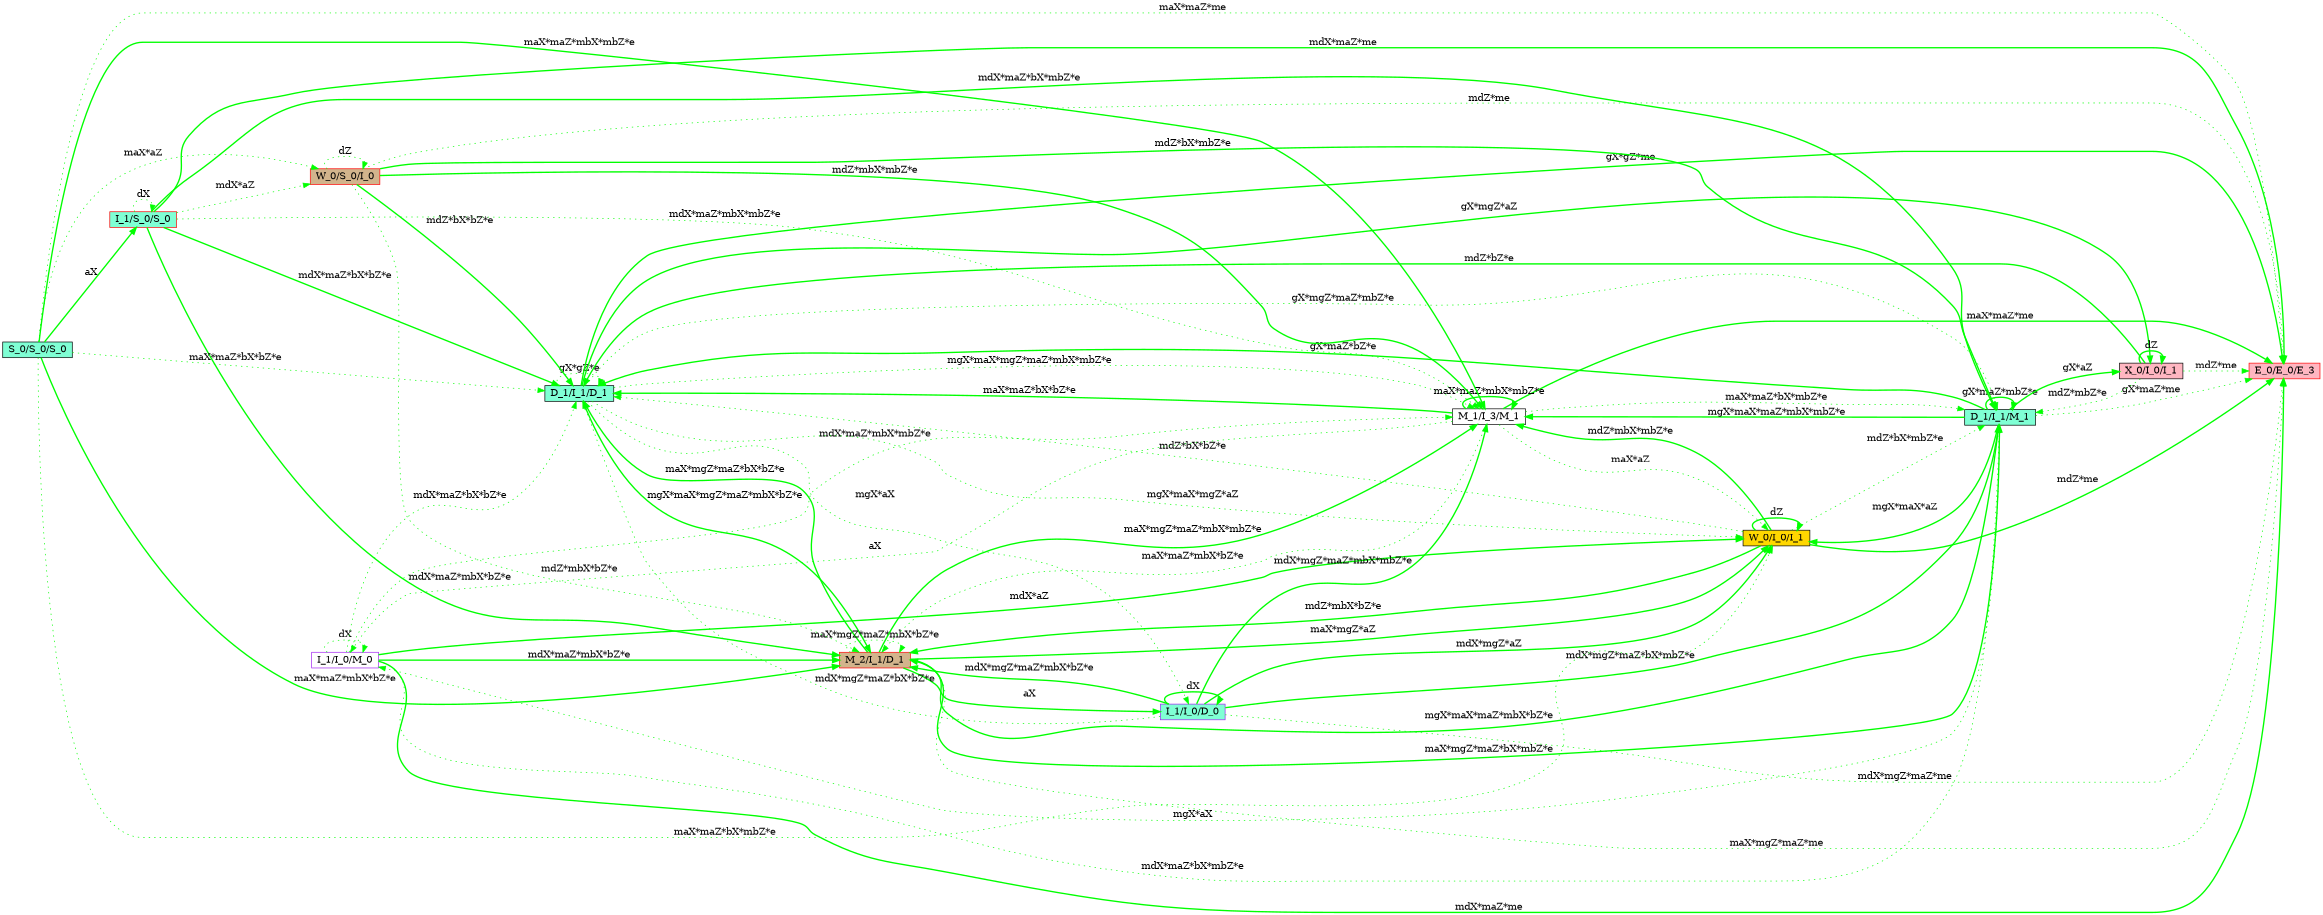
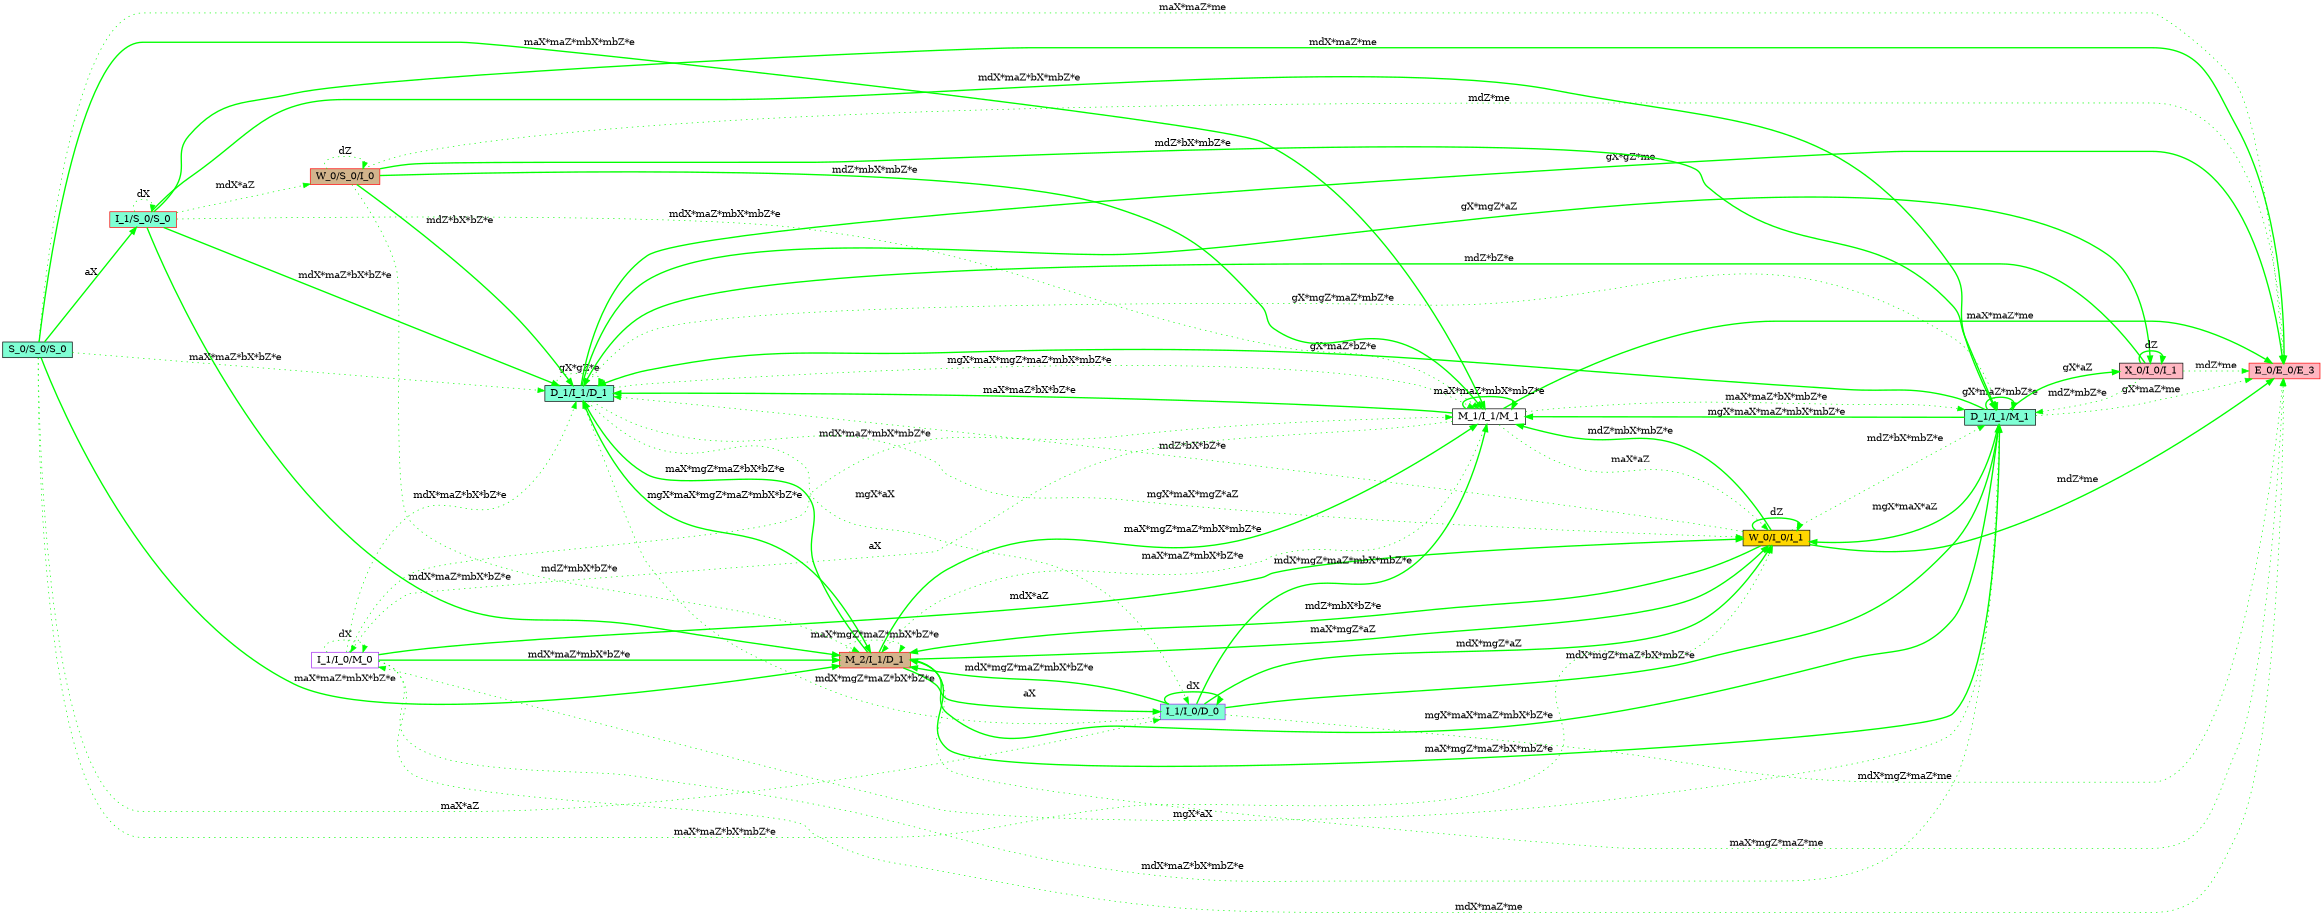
(122, 176) -> (410, 812)
(1489, 417) -> (1489, 417)
(1496, 912) -> (1496, 912)
